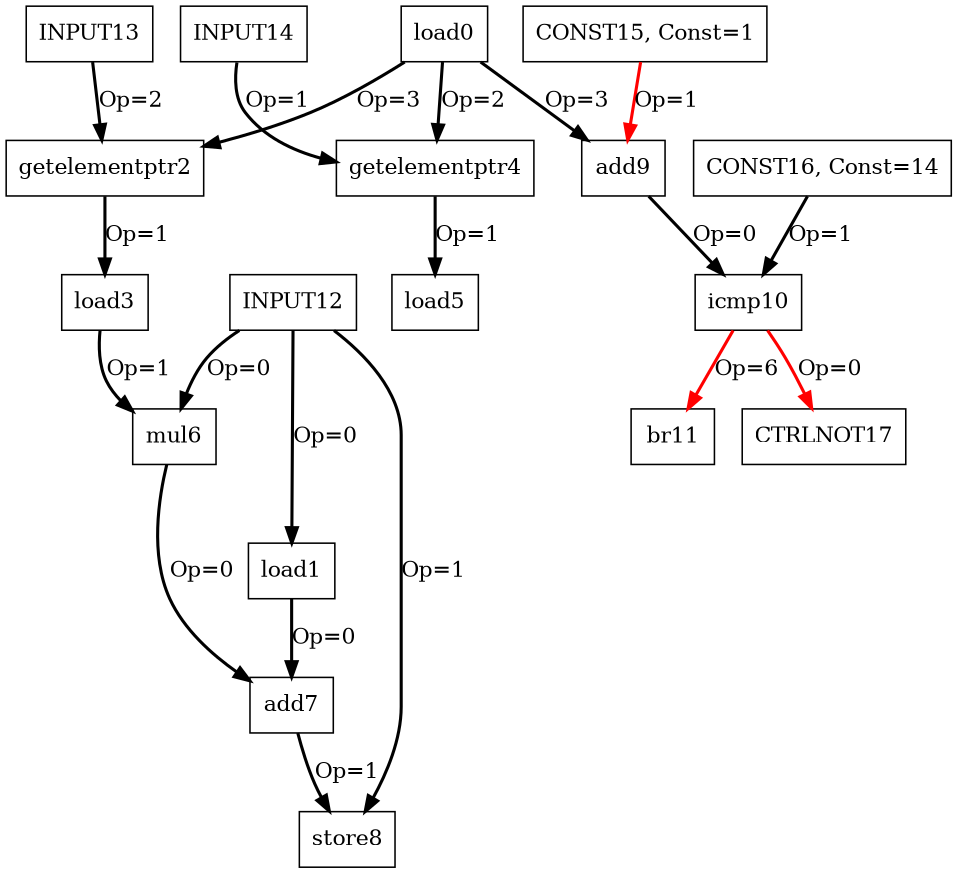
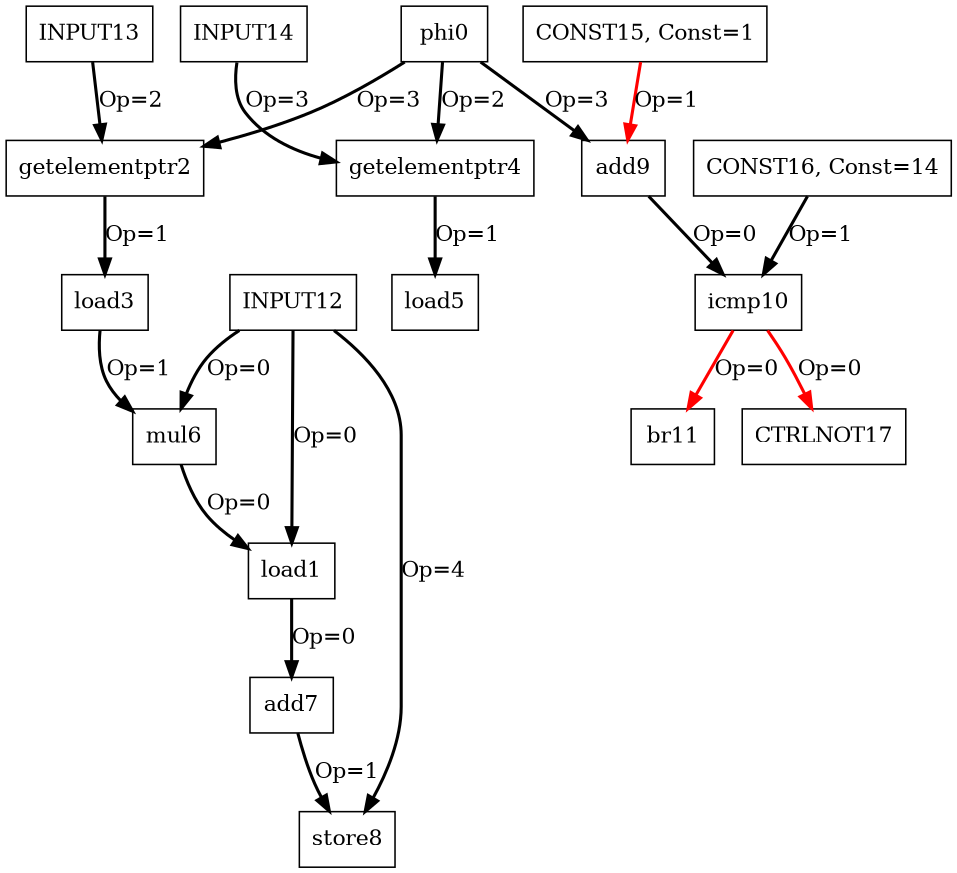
(444, 34) -> (444, 34)
(278, 101) -> (278, 101)
(747, 370) -> (747, 370)
(434, 571) -> (434, 571)
(164, 582) -> (201, 508)
